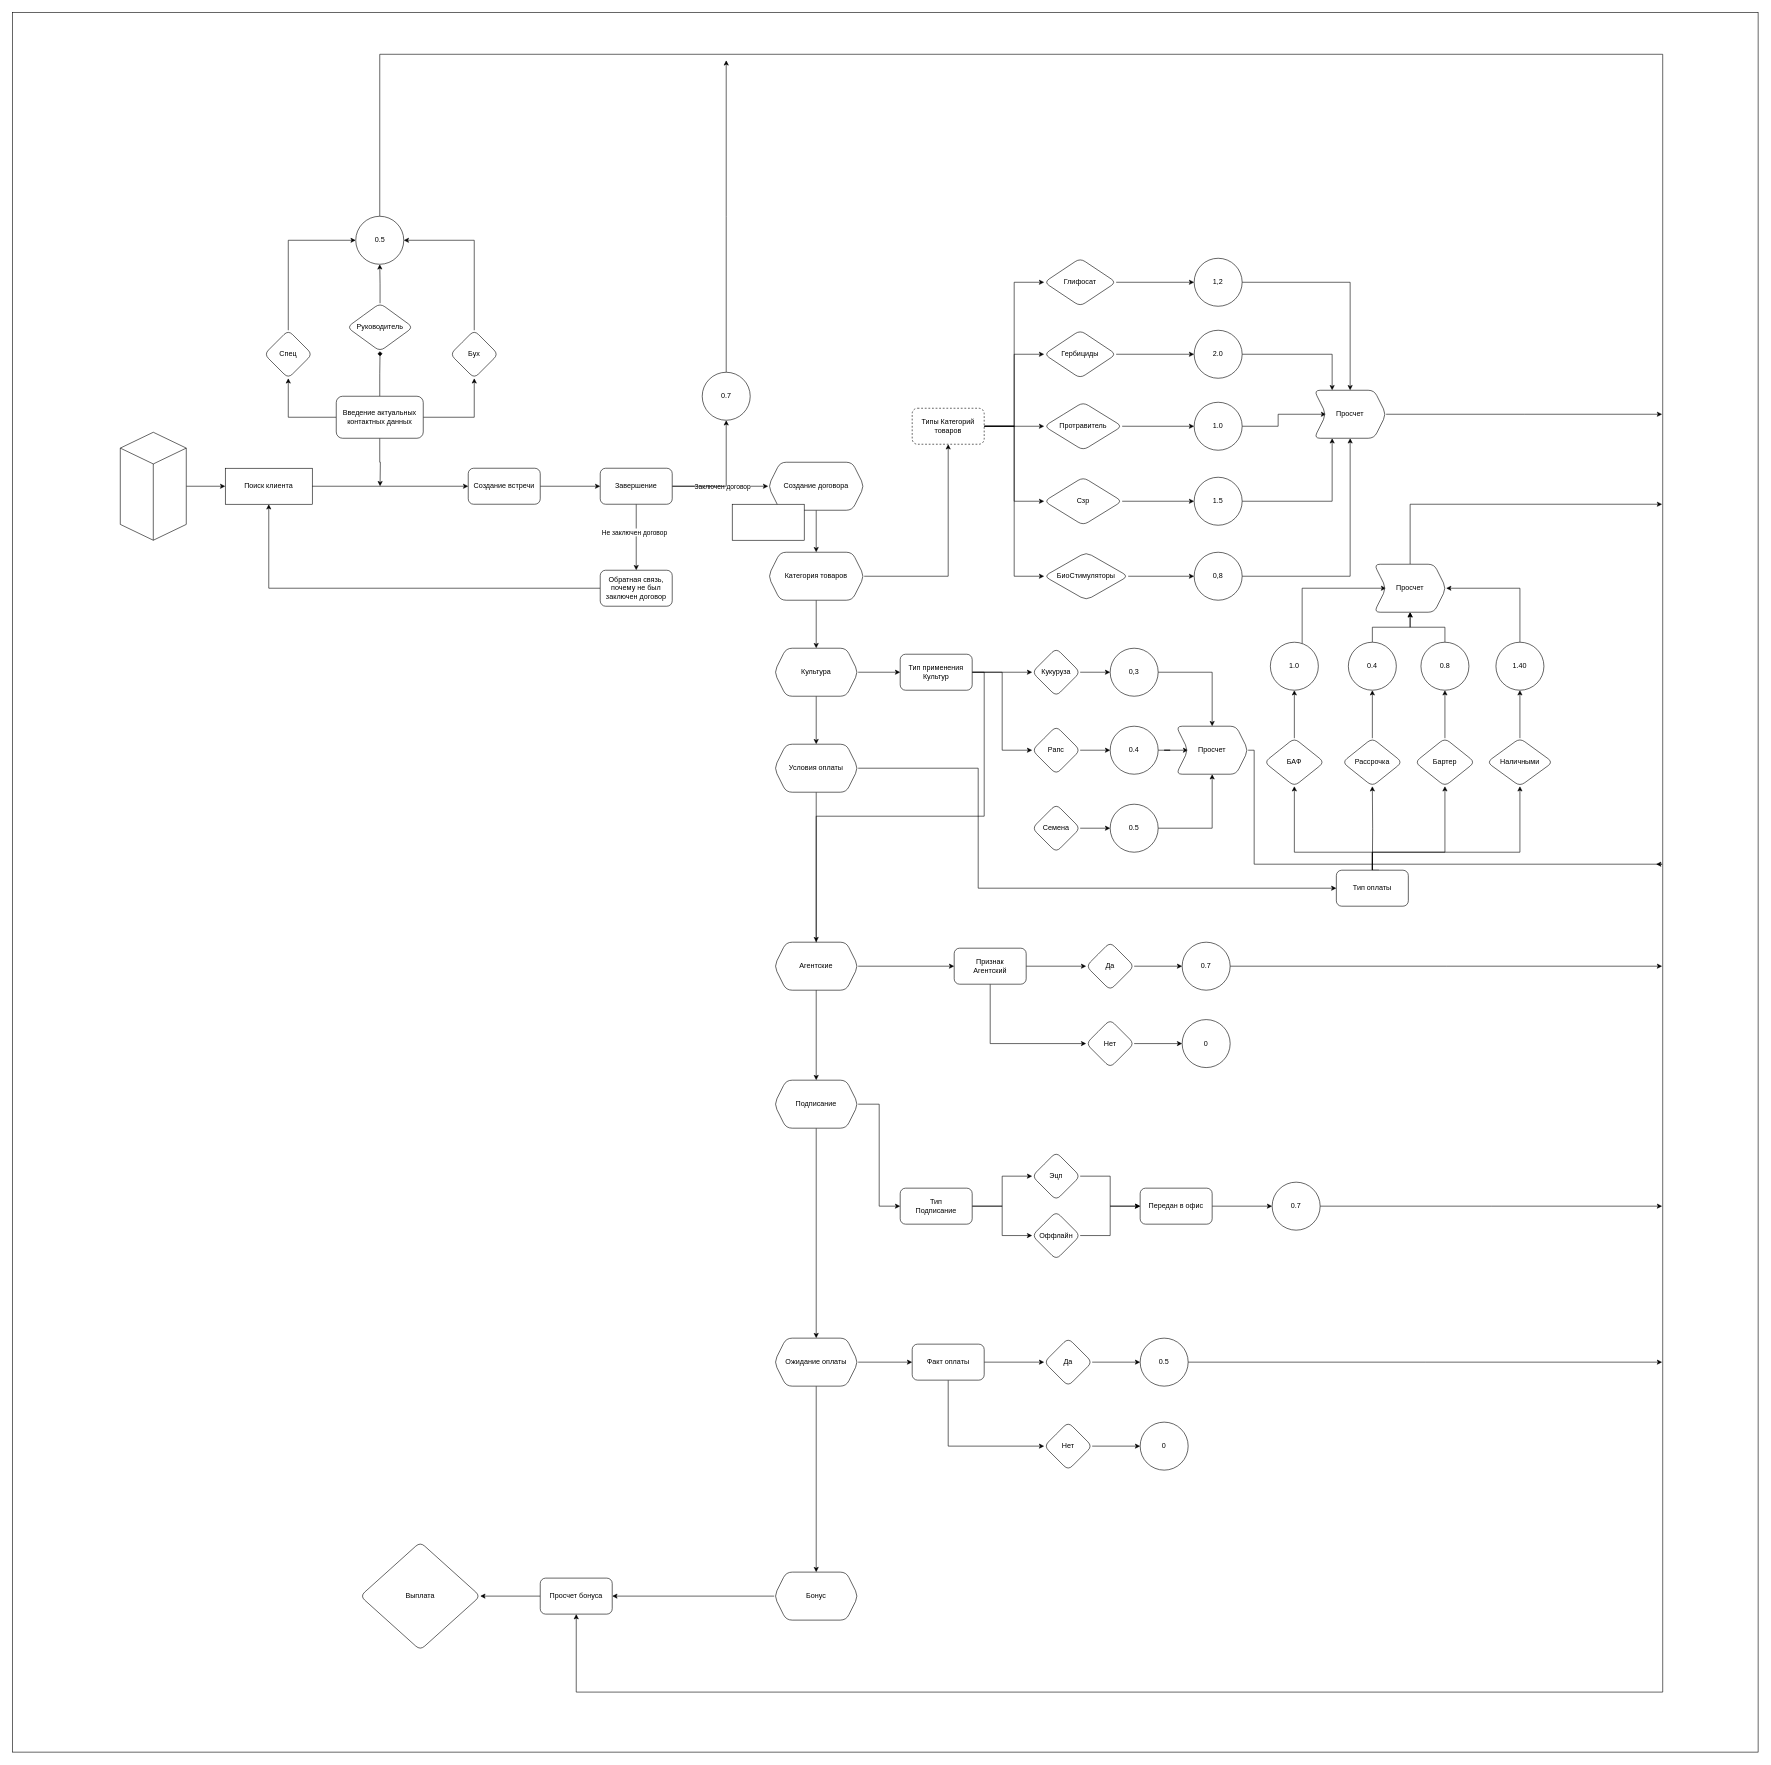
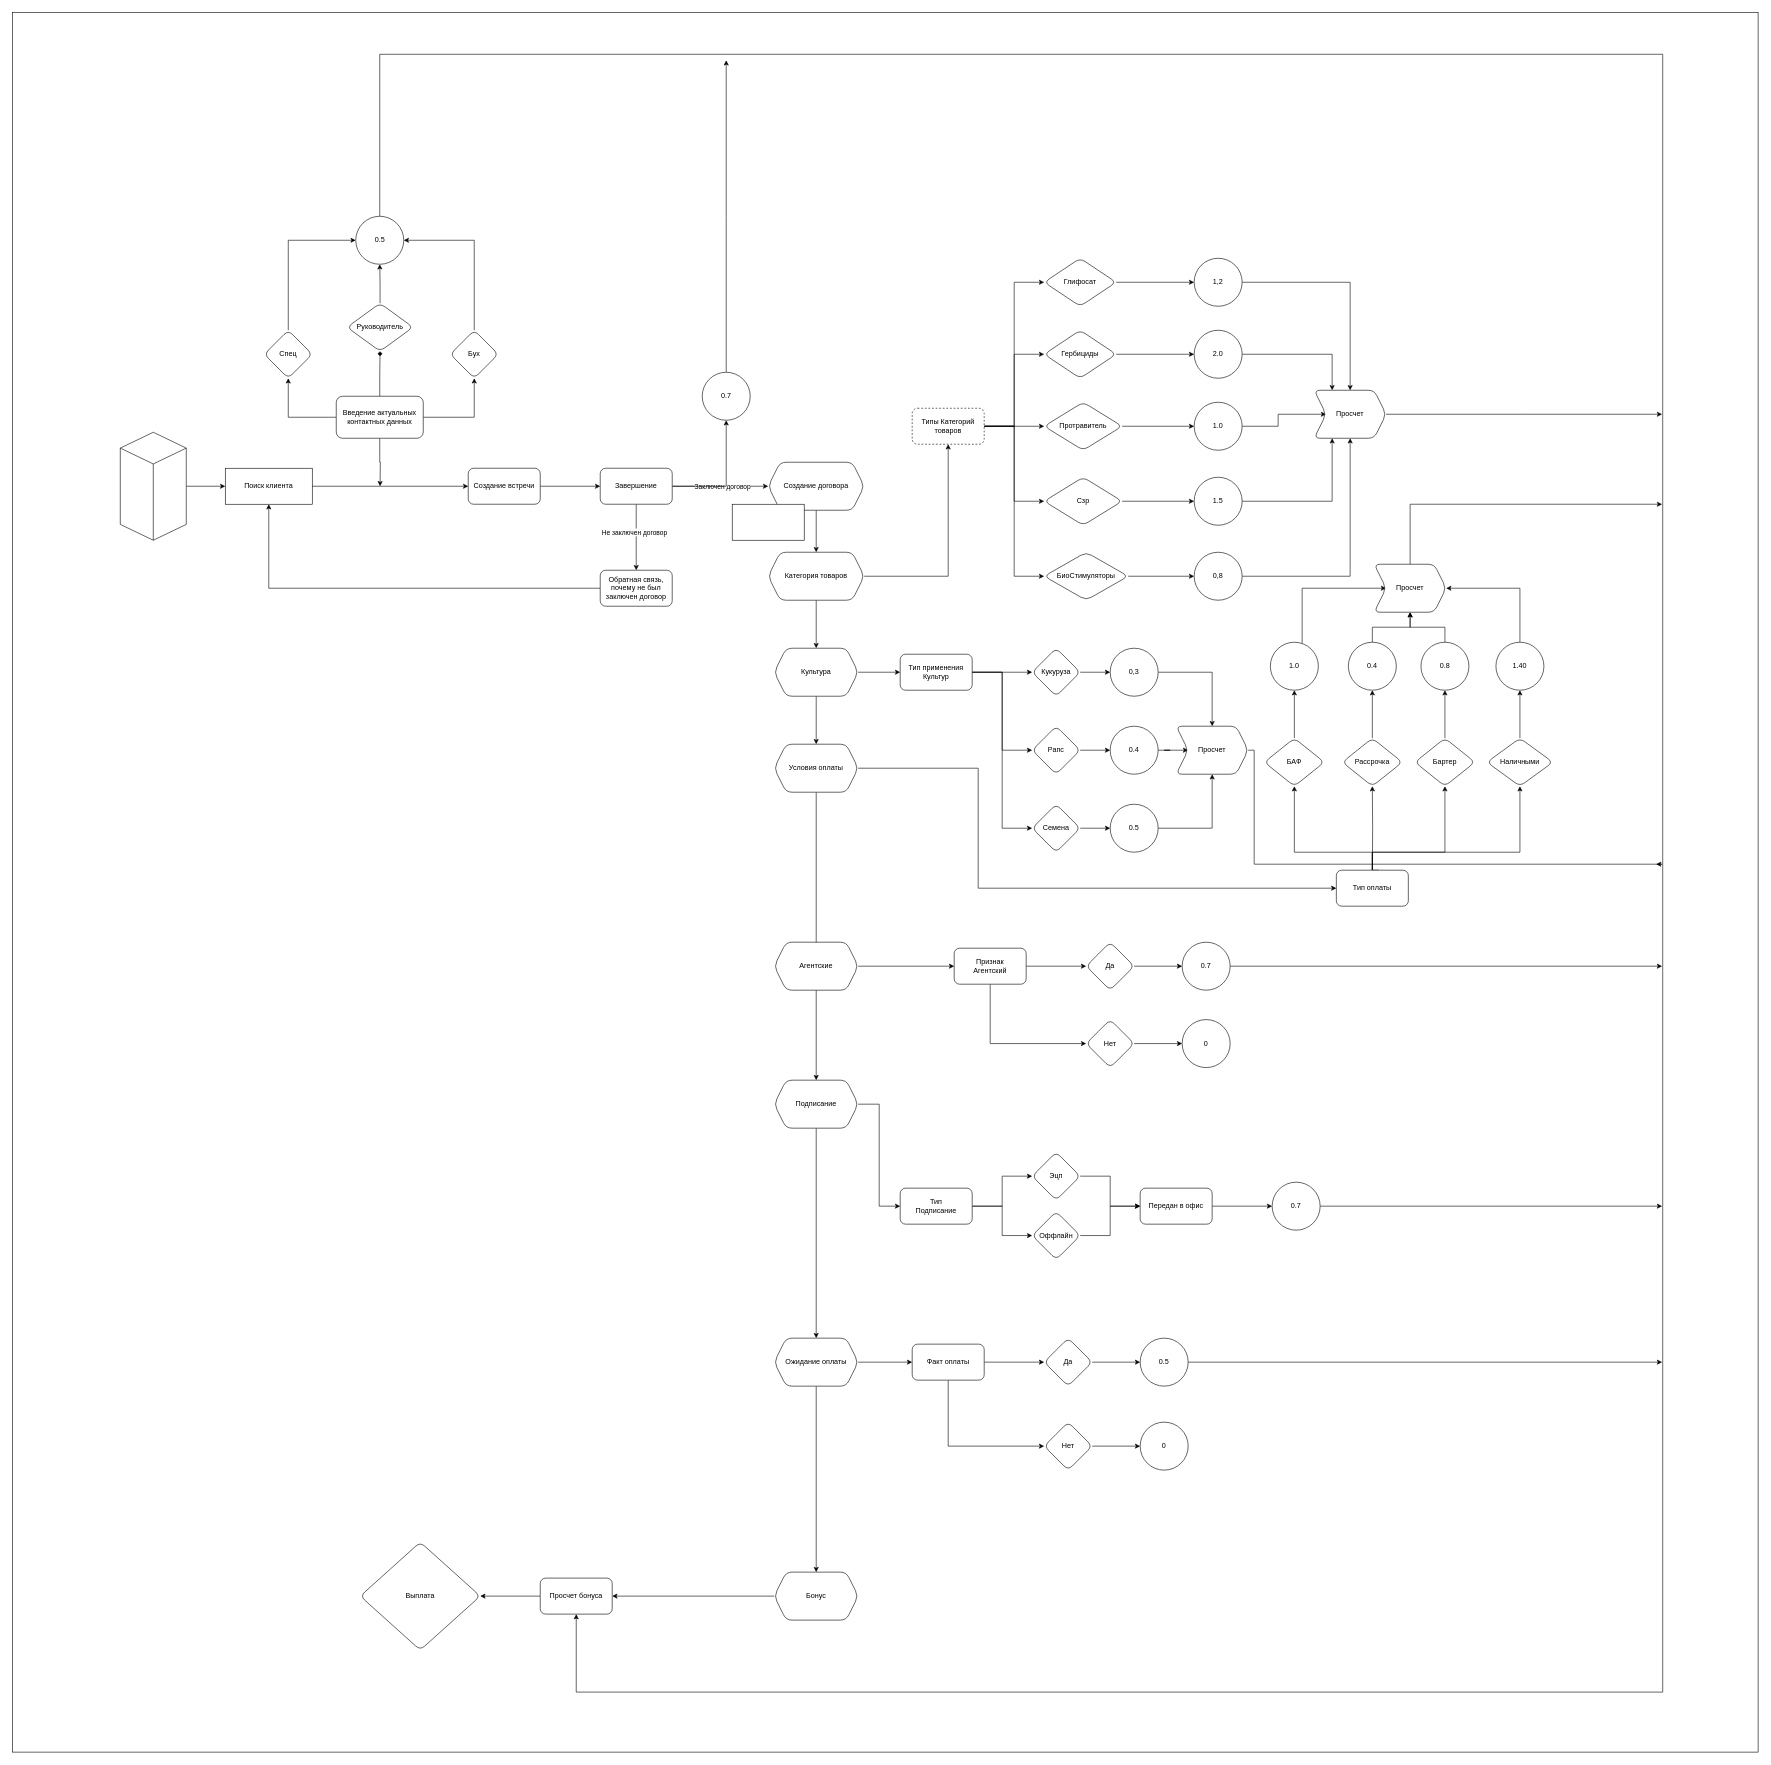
(972, 816) -> (1026, 828)
